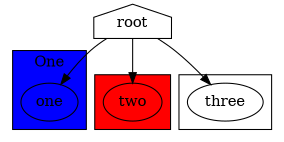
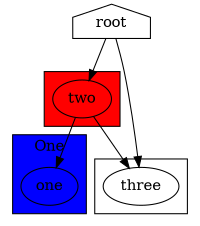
(80, 61) -> (66, 142)
none -> (108, 138)
